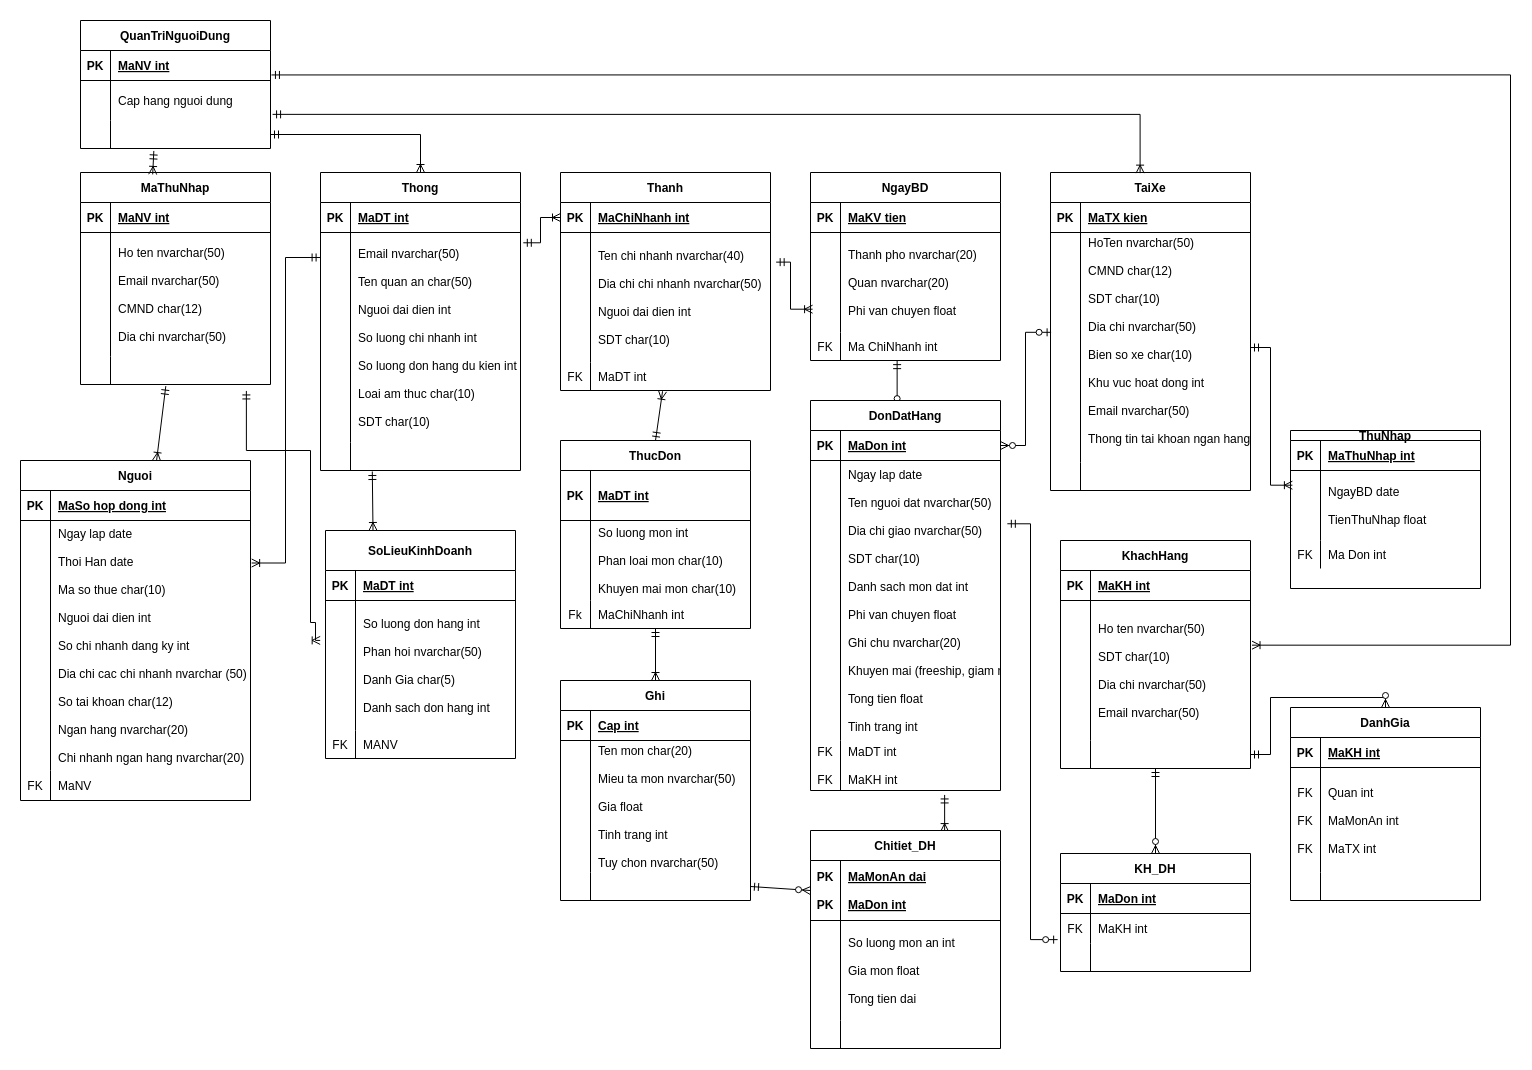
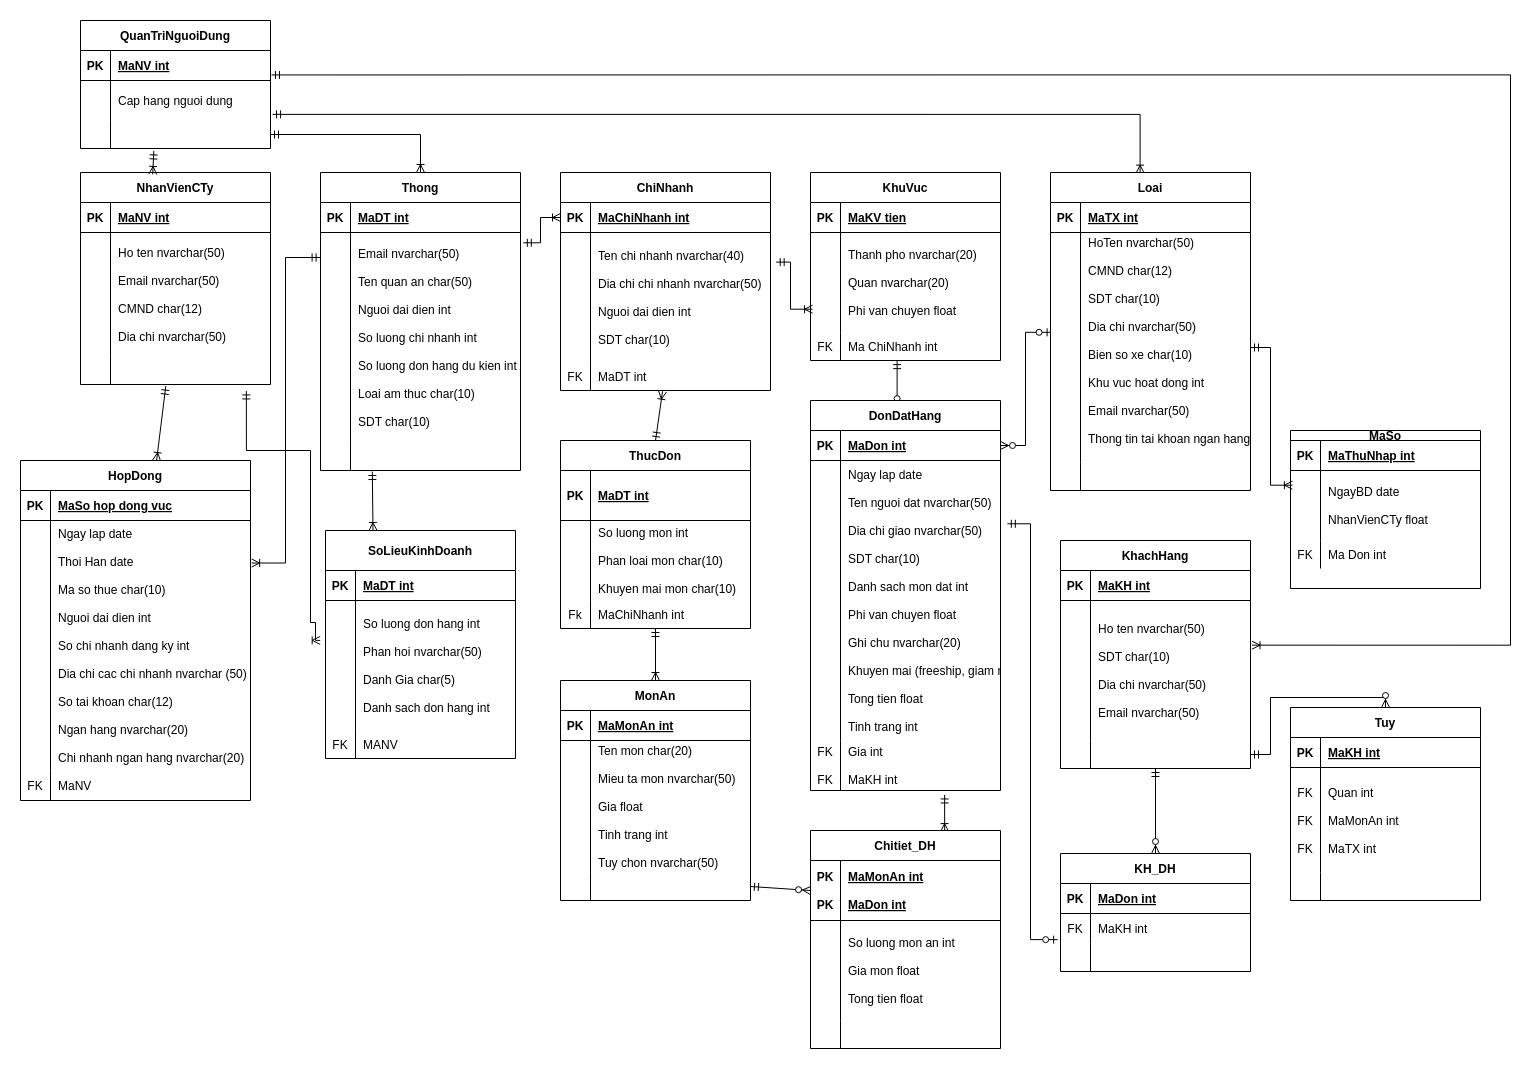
(175, 188) -> (175, 188)
(665, 188) -> (665, 188)
(905, 188) -> (905, 188)
(1150, 188) -> (1150, 188)
(1115, 218) -> (1112, 218)
(1385, 436) -> (1385, 436)
(135, 476) -> (135, 476)
(1363, 492) -> (1363, 492)
(109, 506) -> (110, 506)
(655, 696) -> (655, 696)
(1385, 723) -> (1385, 723)
(618, 726) -> (632, 726)
(872, 752) -> (867, 752)
(882, 877) -> (882, 877)
(902, 943) -> (902, 943)
